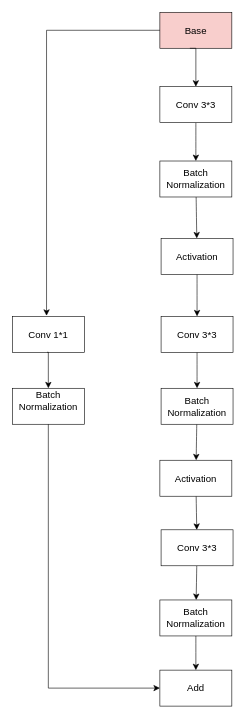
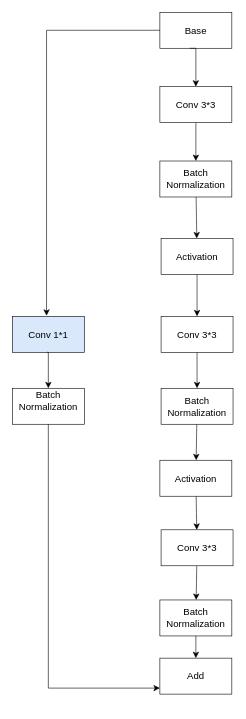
(196, 30) -> (196, 30)
(48, 335) -> (48, 335)
(196, 689) -> (196, 677)
